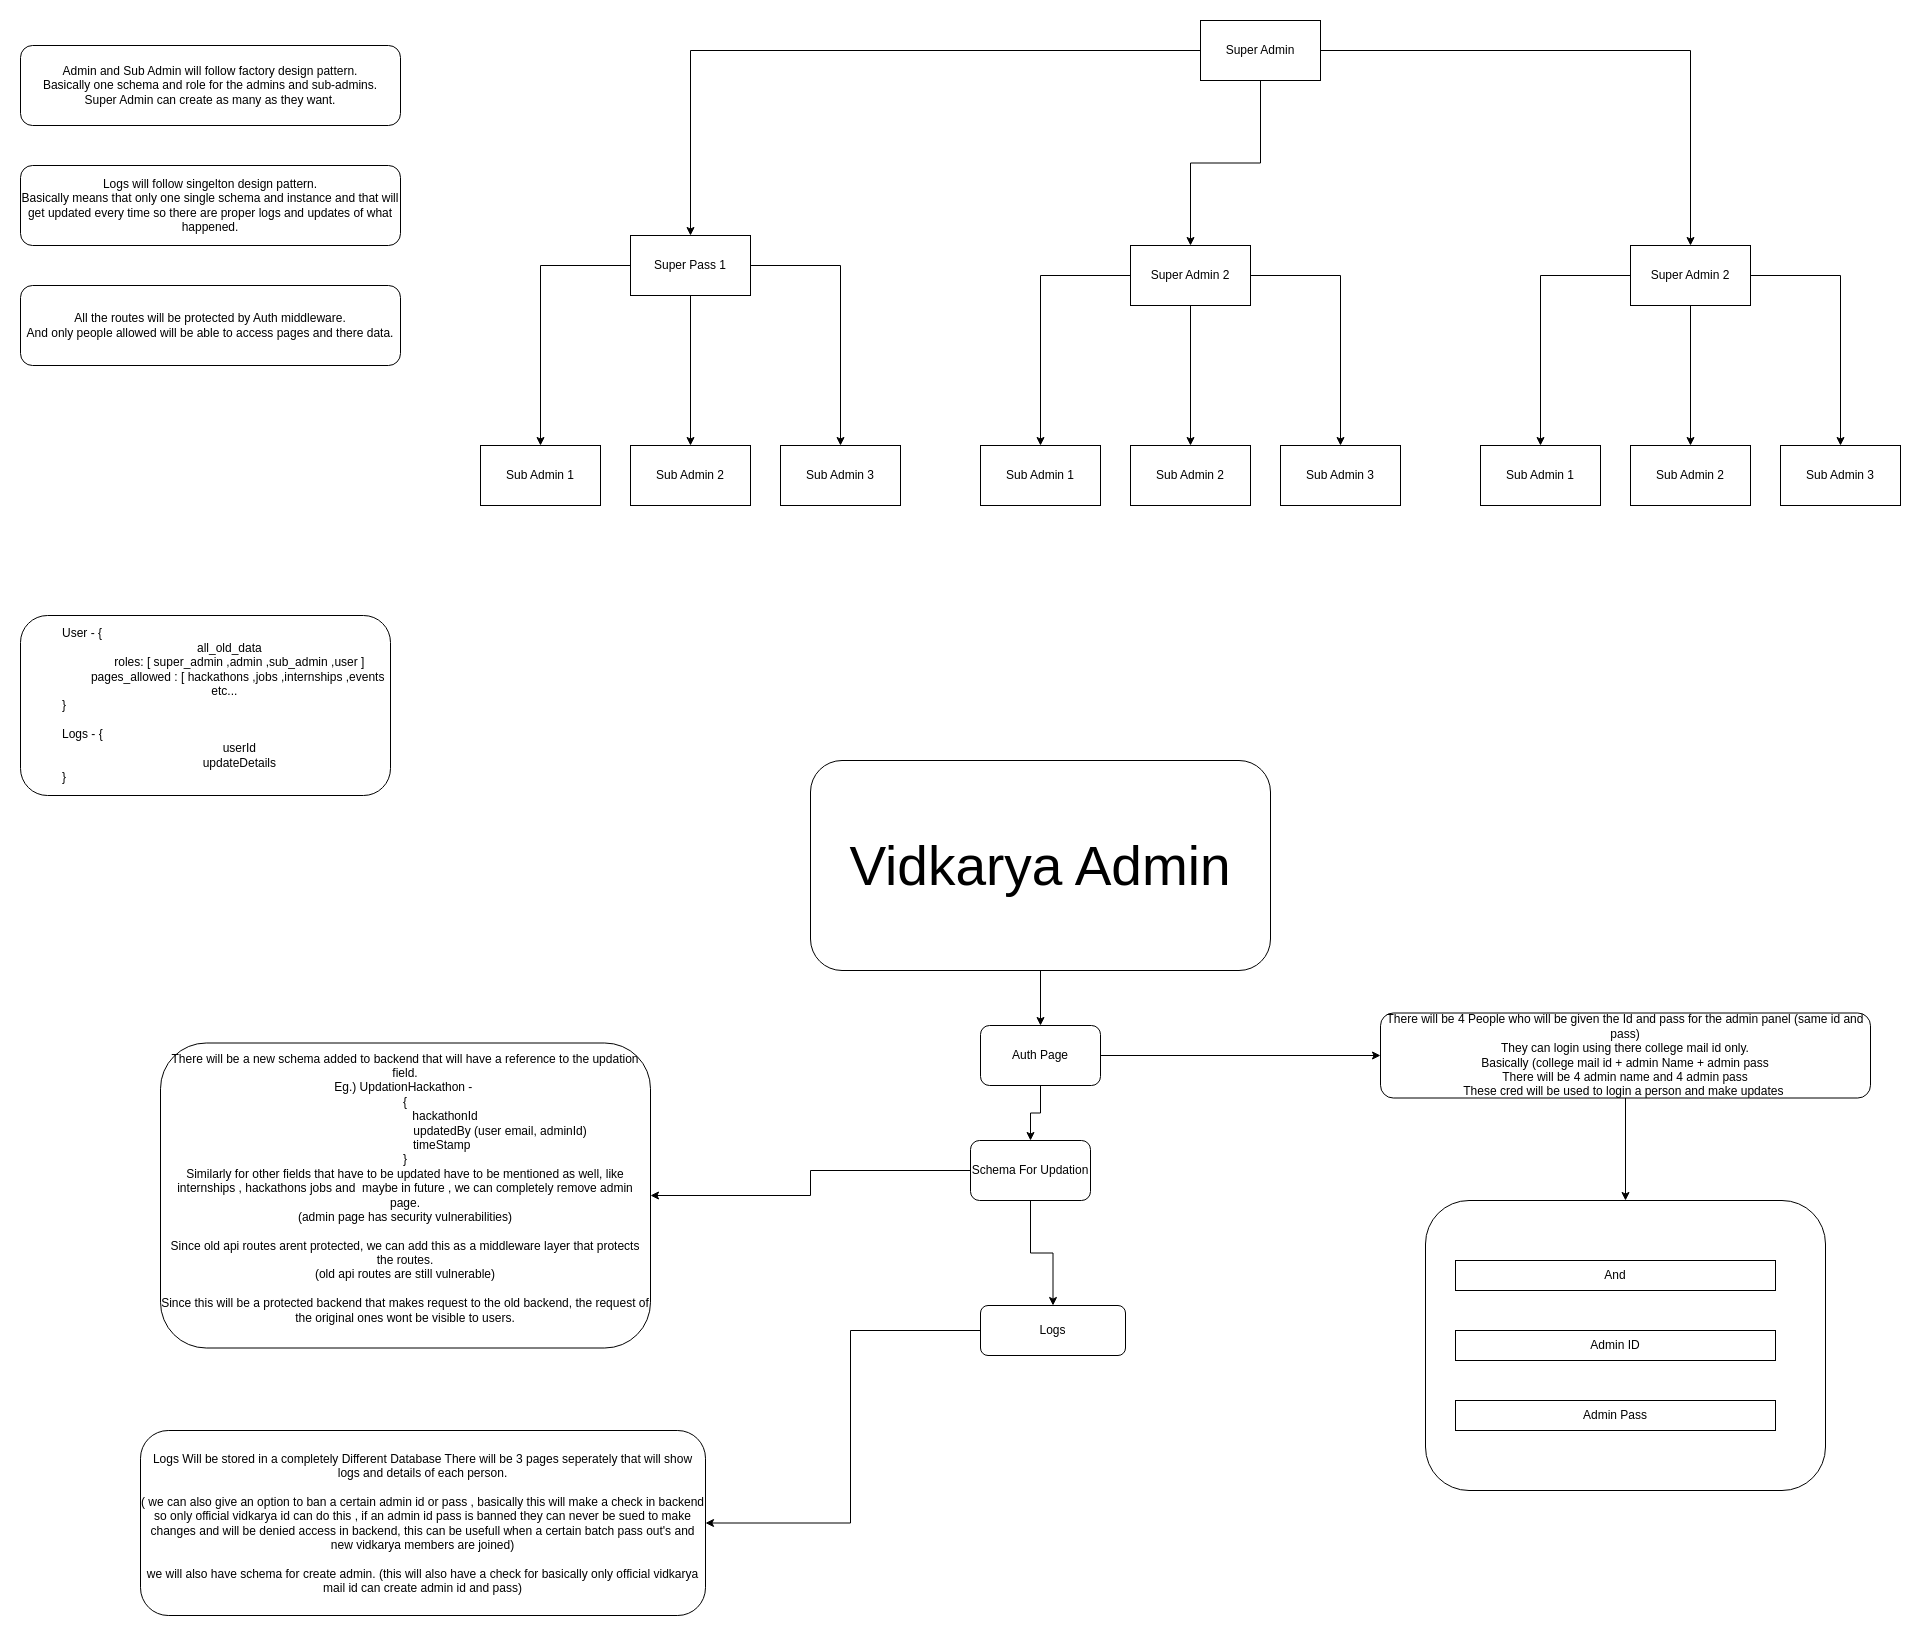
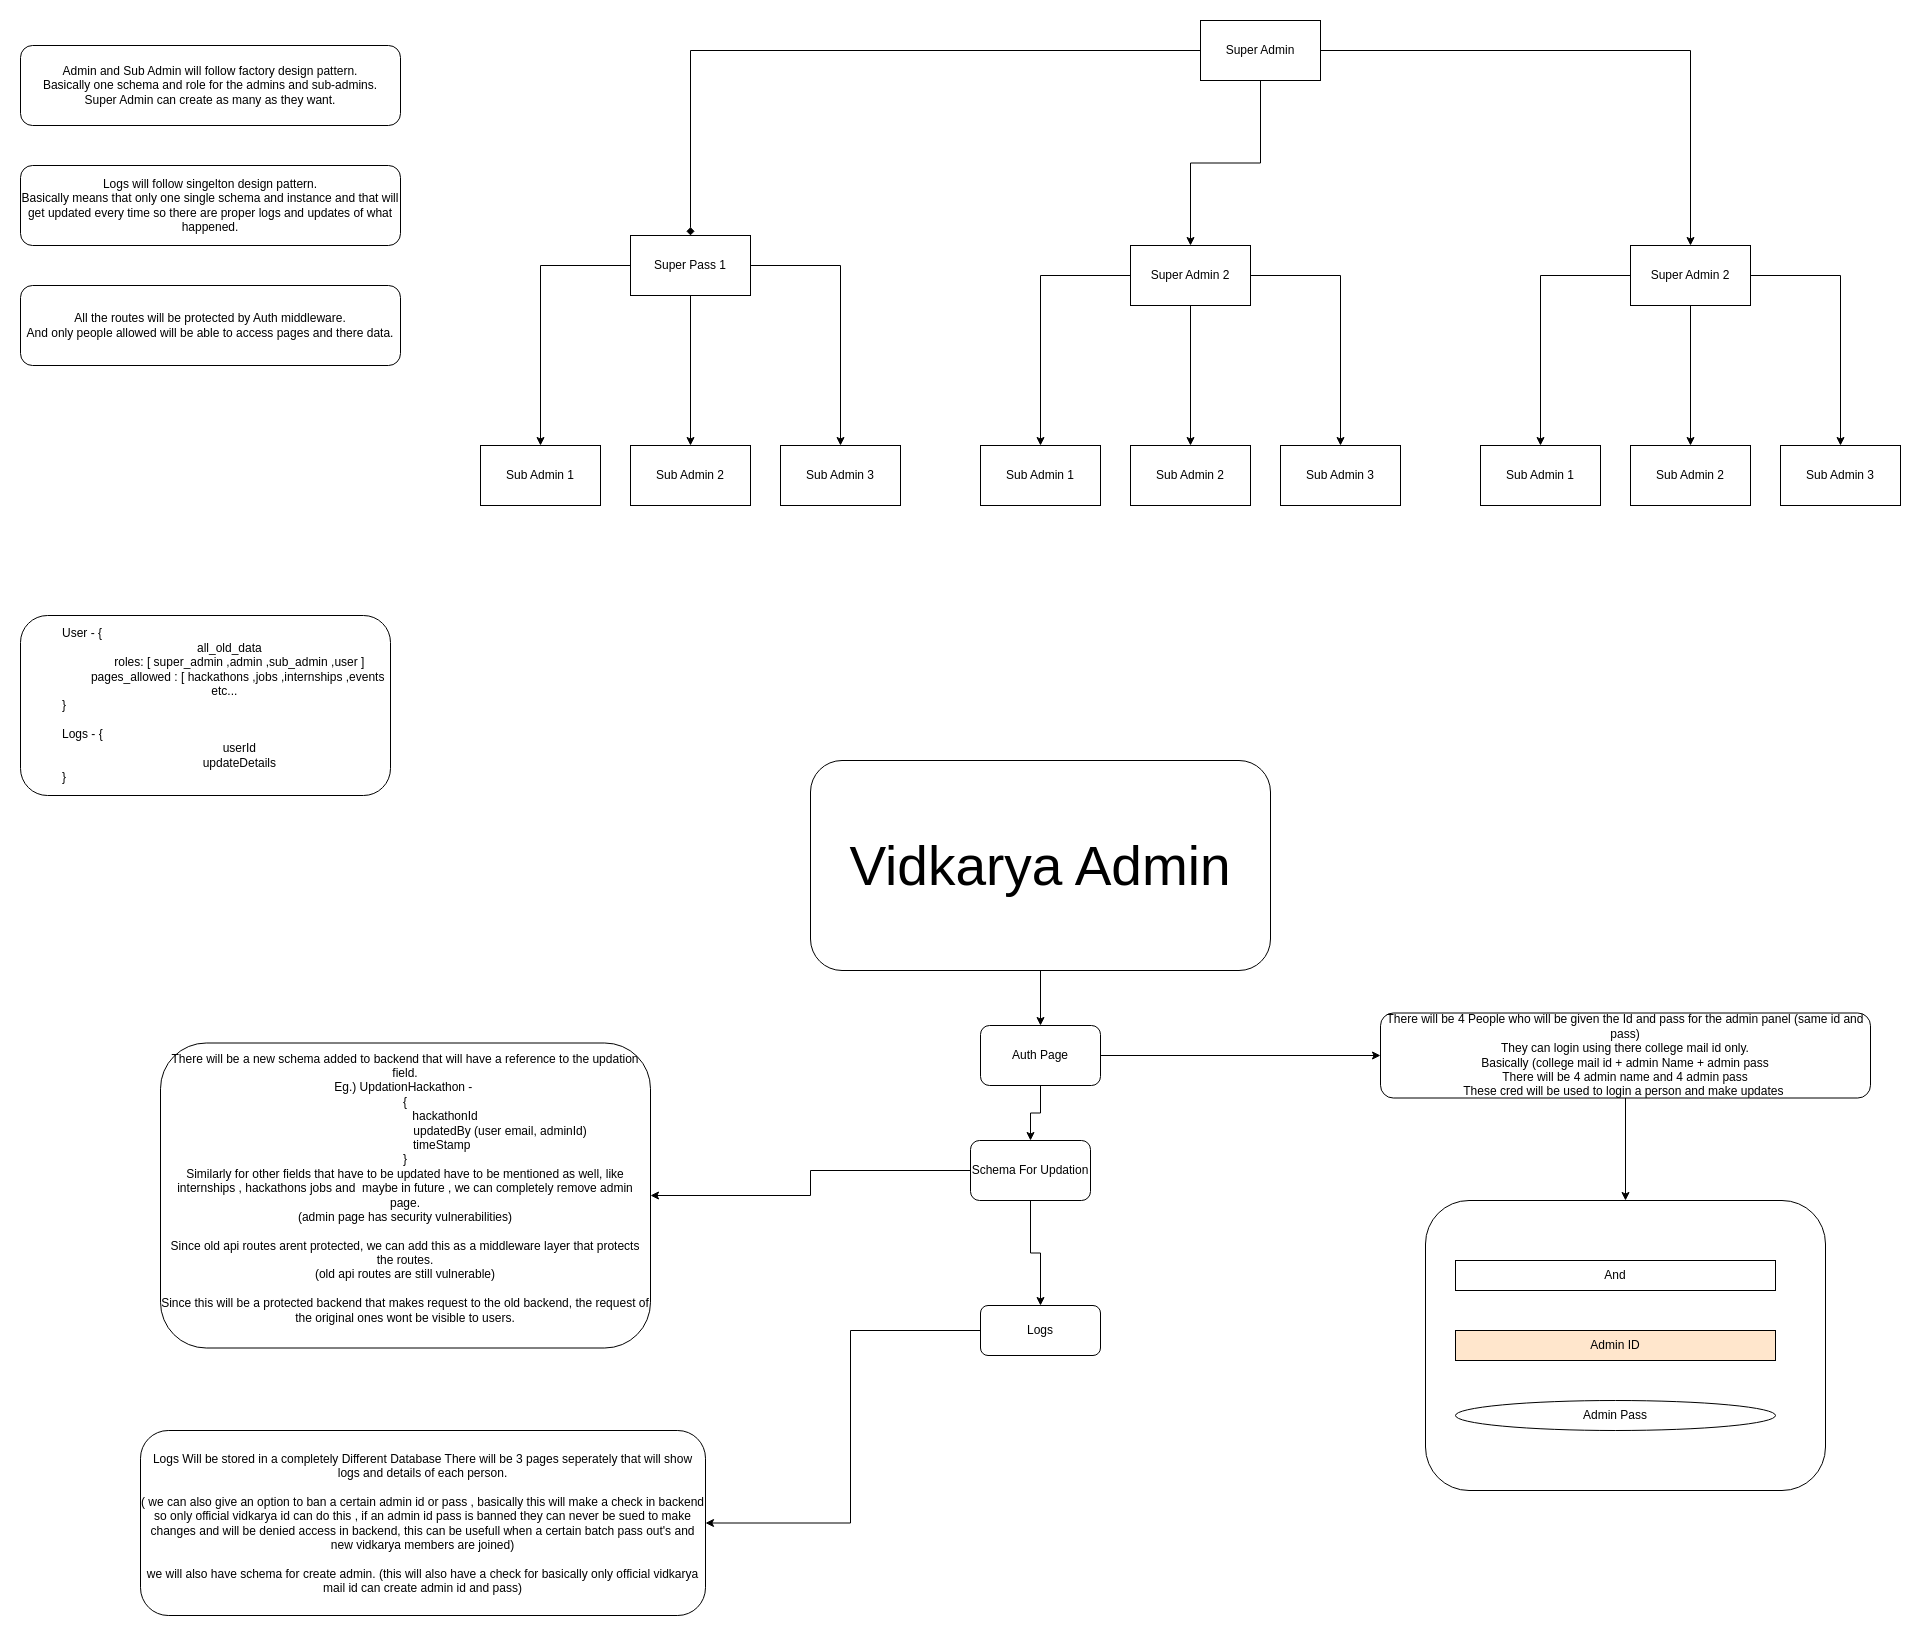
(691, 227) -> (691, 227)
(1053, 1331) -> (1041, 1331)
(1616, 1346) -> (1616, 1346)
(1616, 1416) -> (1616, 1416)
